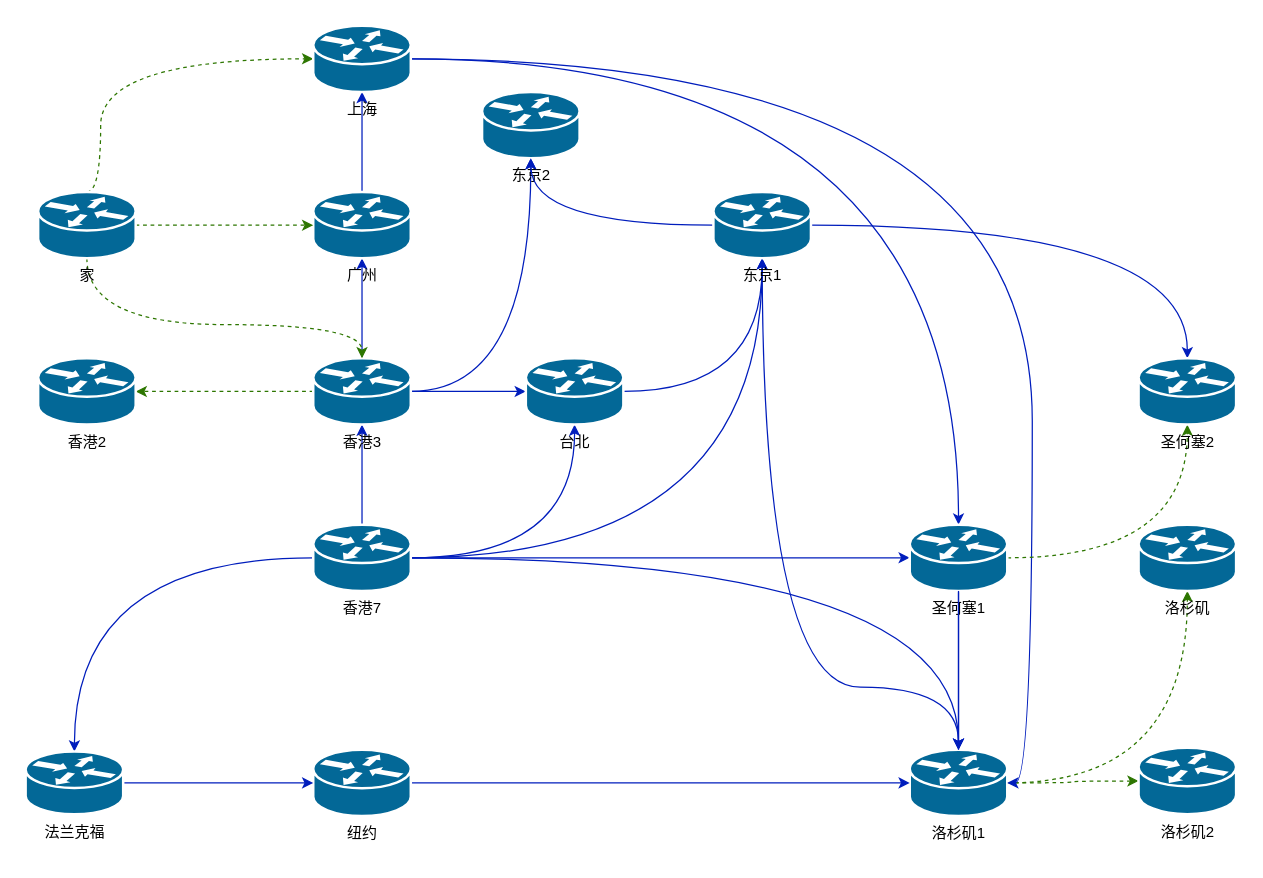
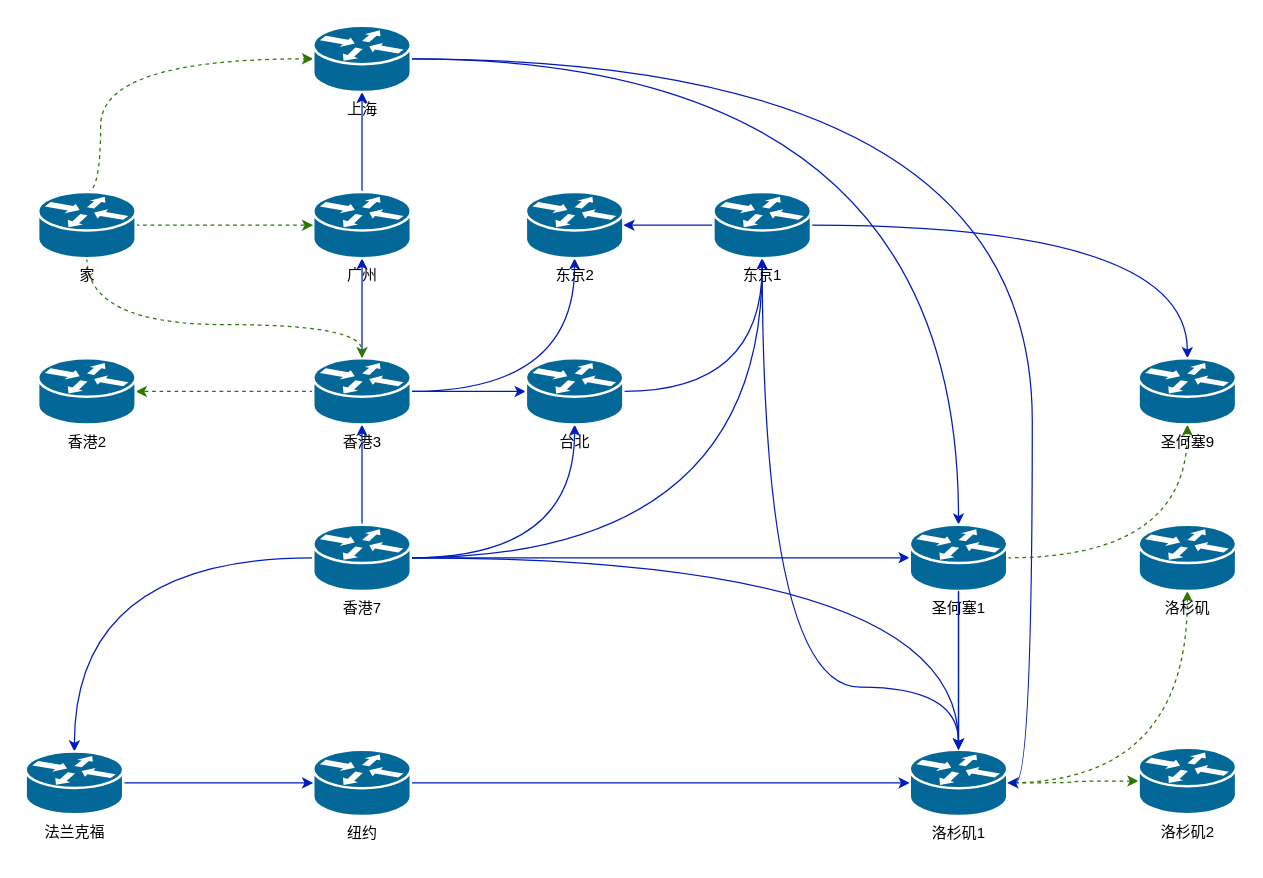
(531, 125) -> (574, 225)
(1188, 442) -> (1188, 442)
